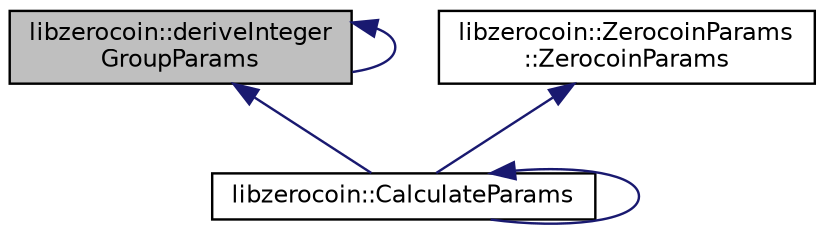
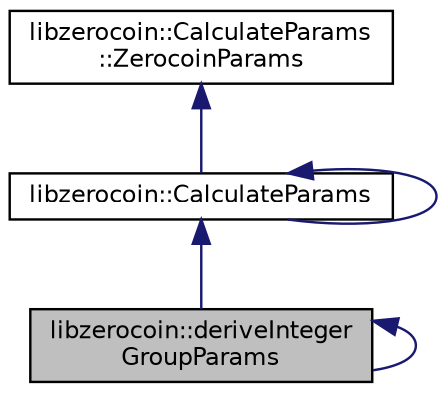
(627, 47) -> (201, 47)
(313, 135) -> (201, 277)
